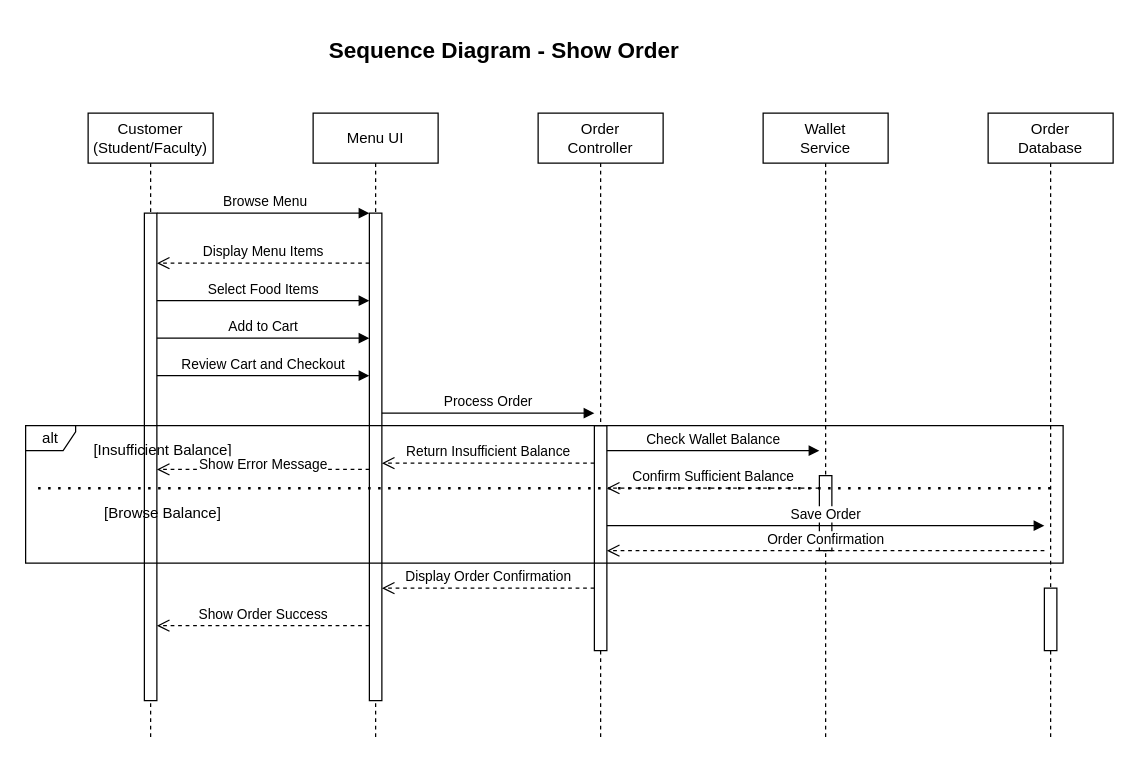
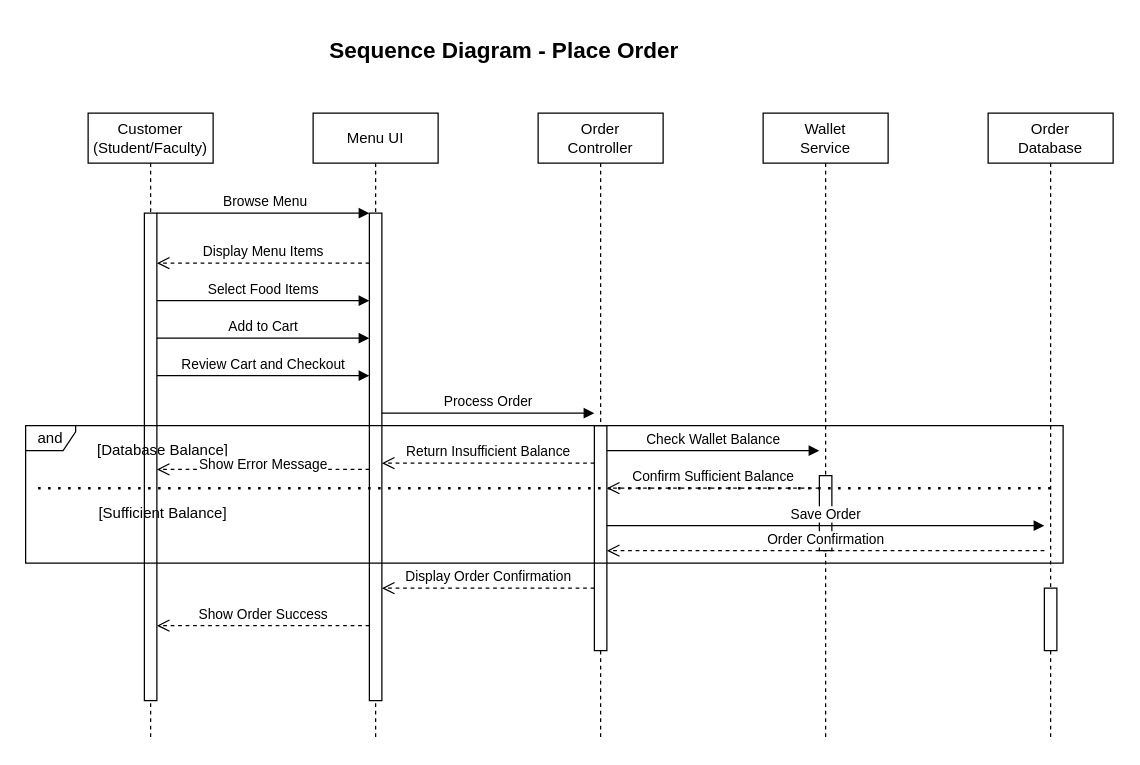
(508, 51) -> (508, 51)
(51, 438) -> (51, 438)
(163, 451) -> (163, 451)
(163, 513) -> (163, 513)
